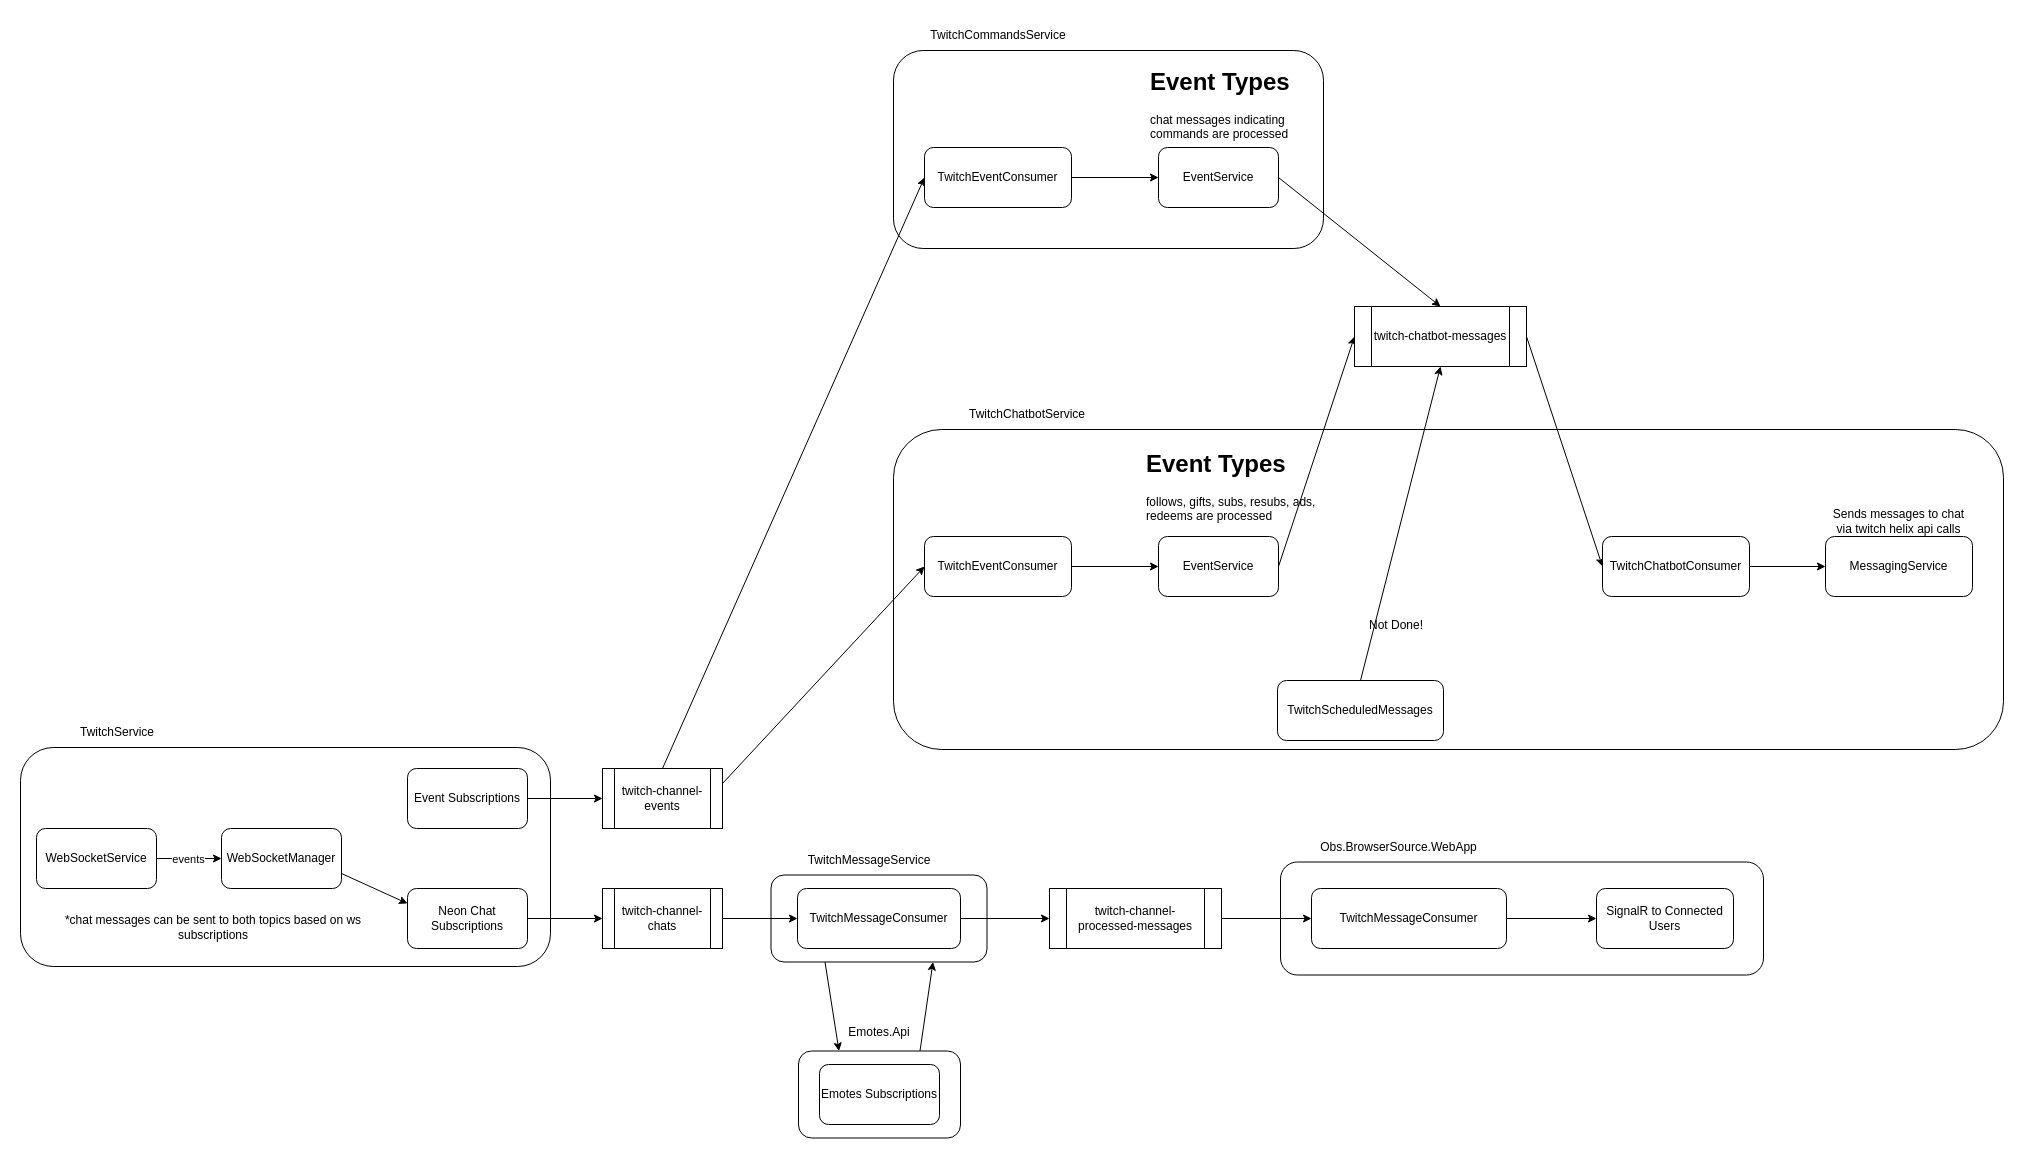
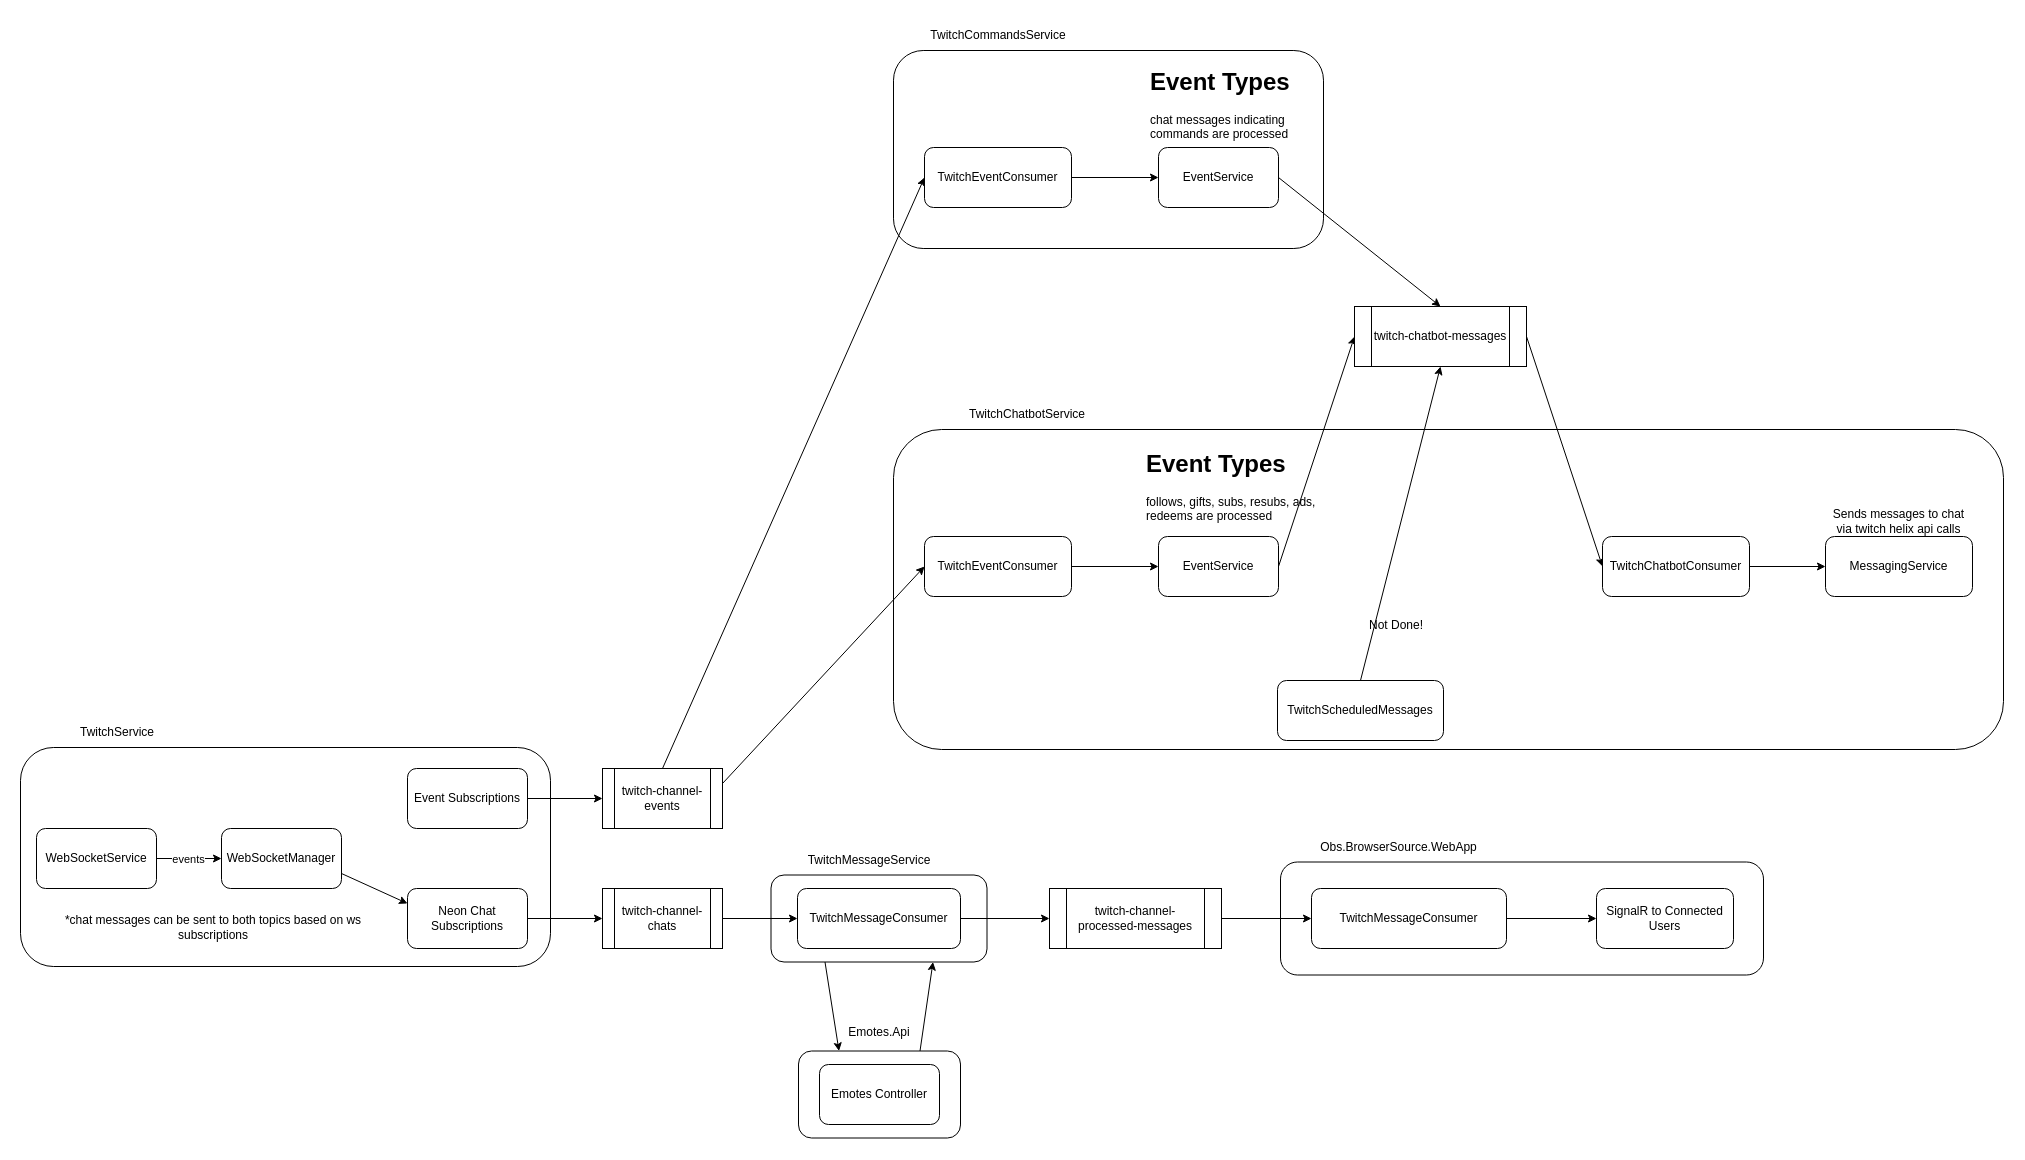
(880, 1095) -> (880, 1095)
